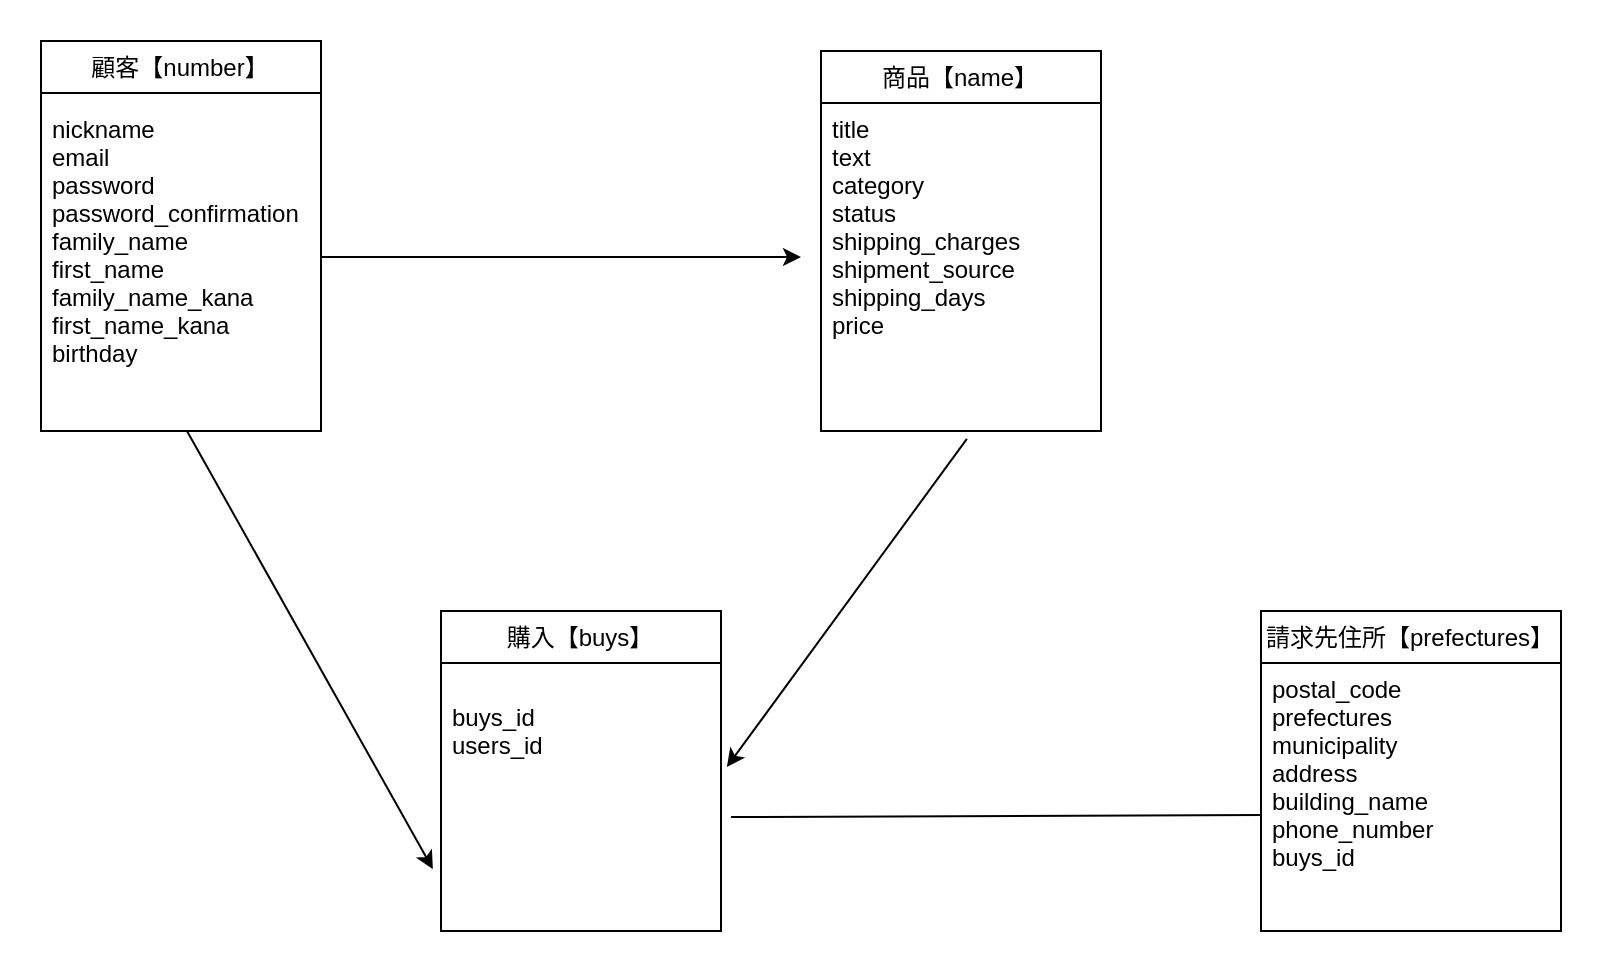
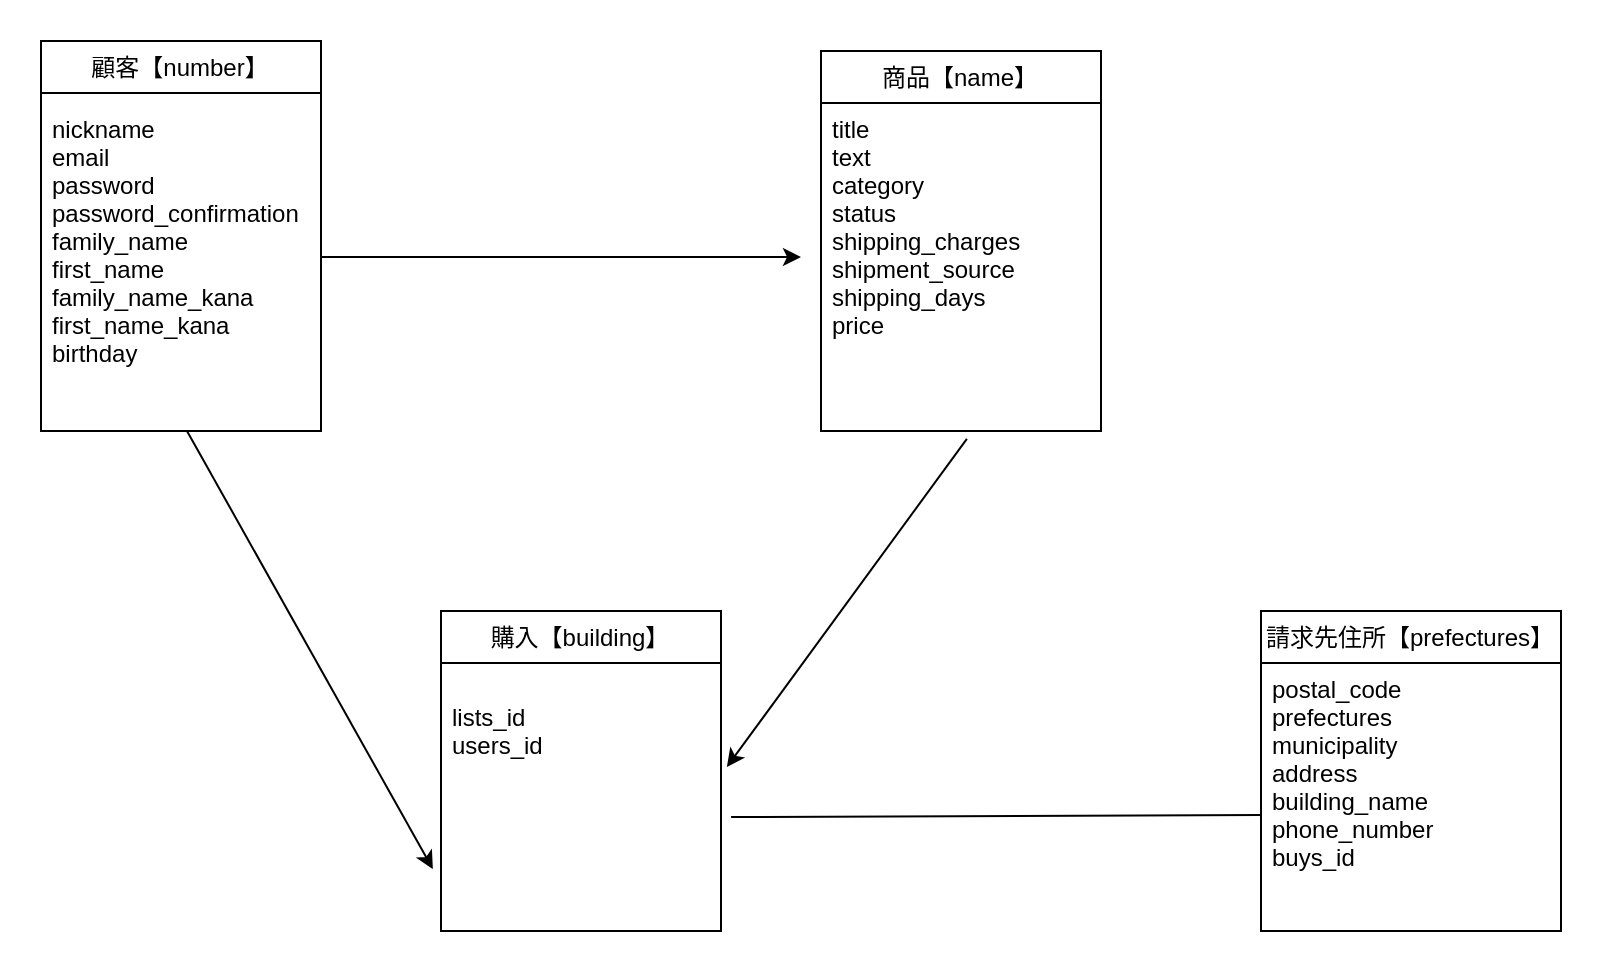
(580, 638) -> (580, 638)
(496, 718) -> (496, 718)
